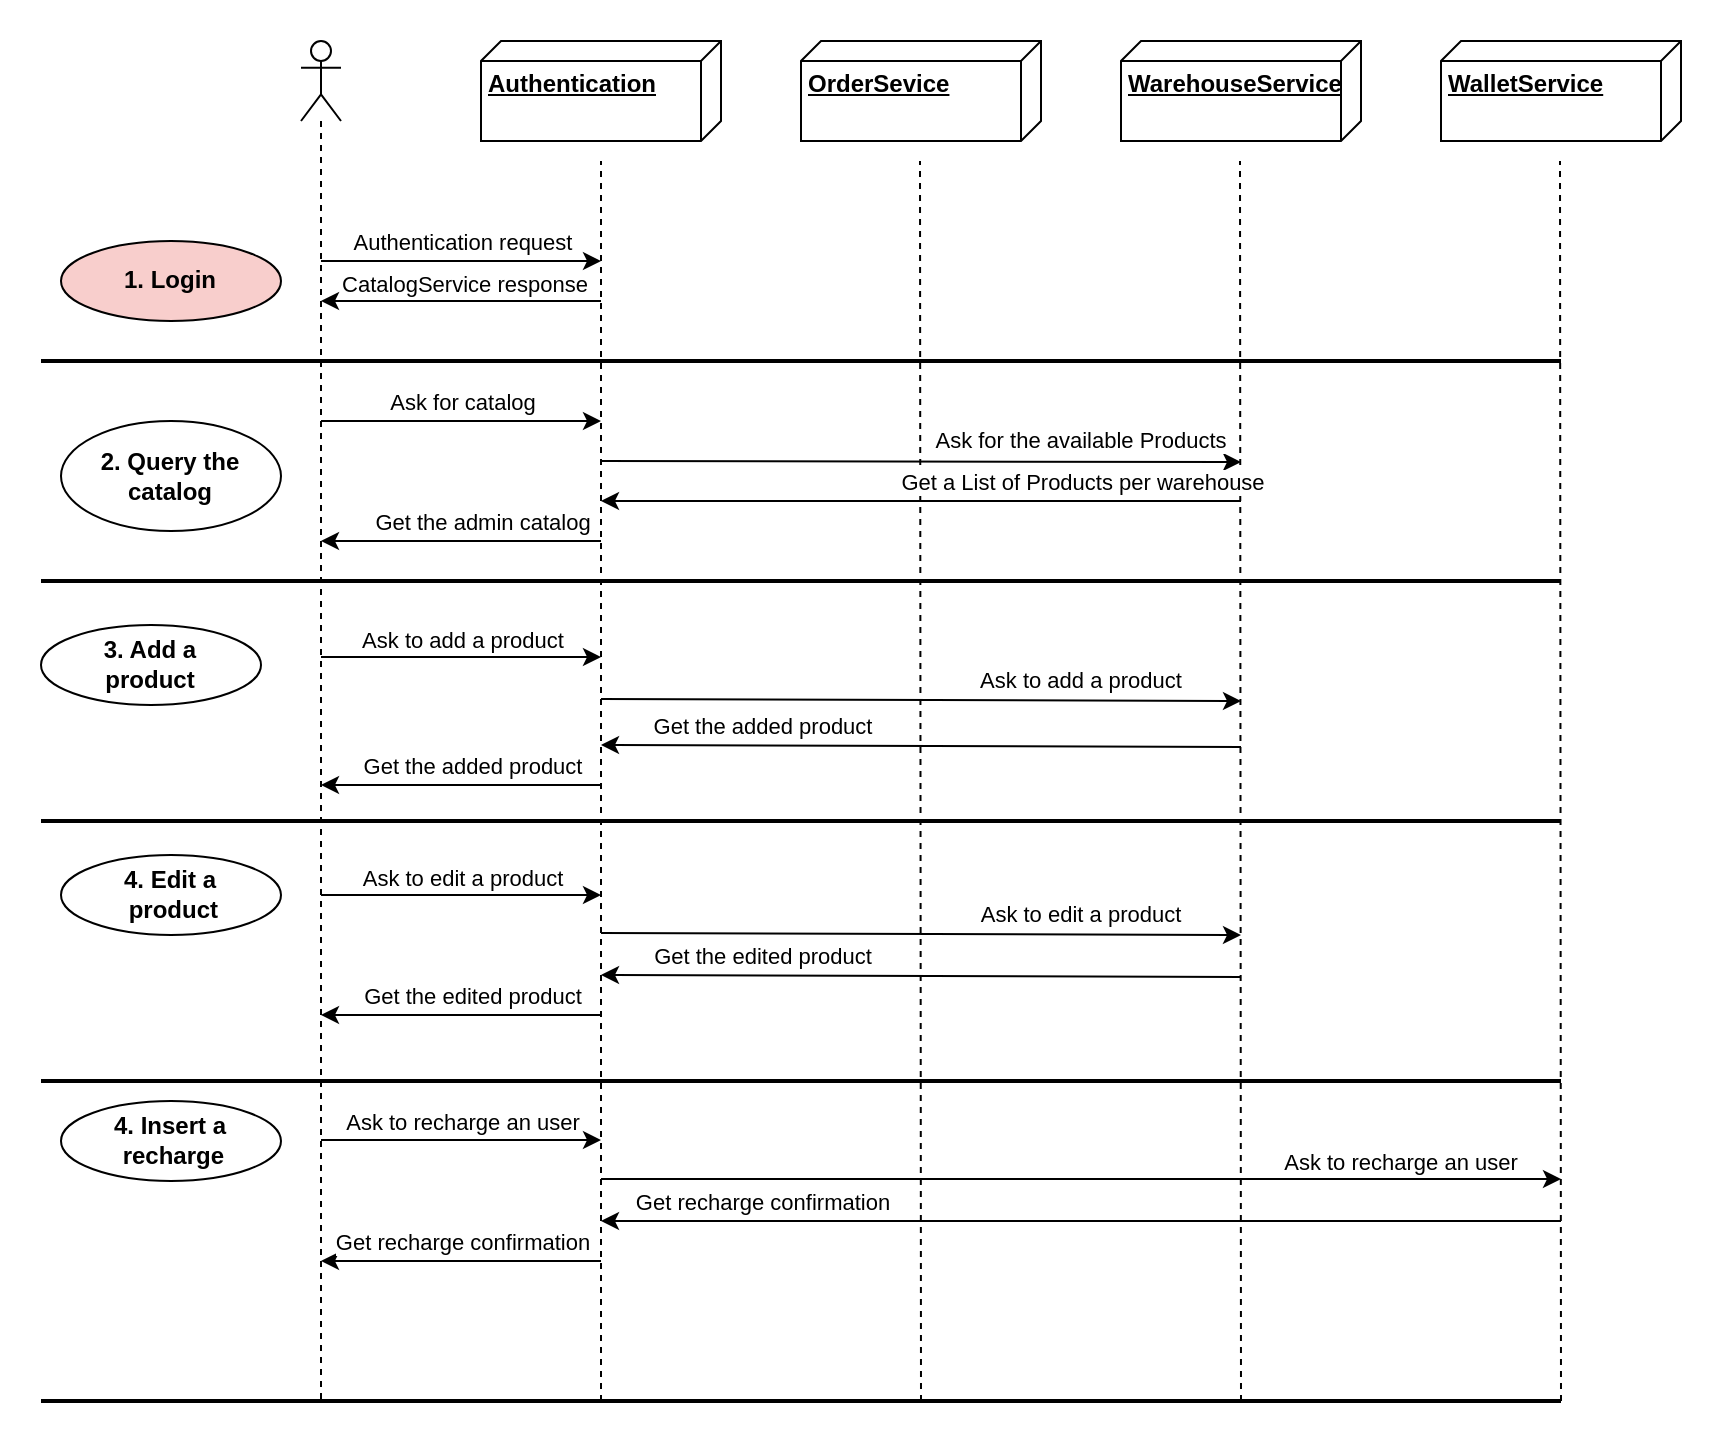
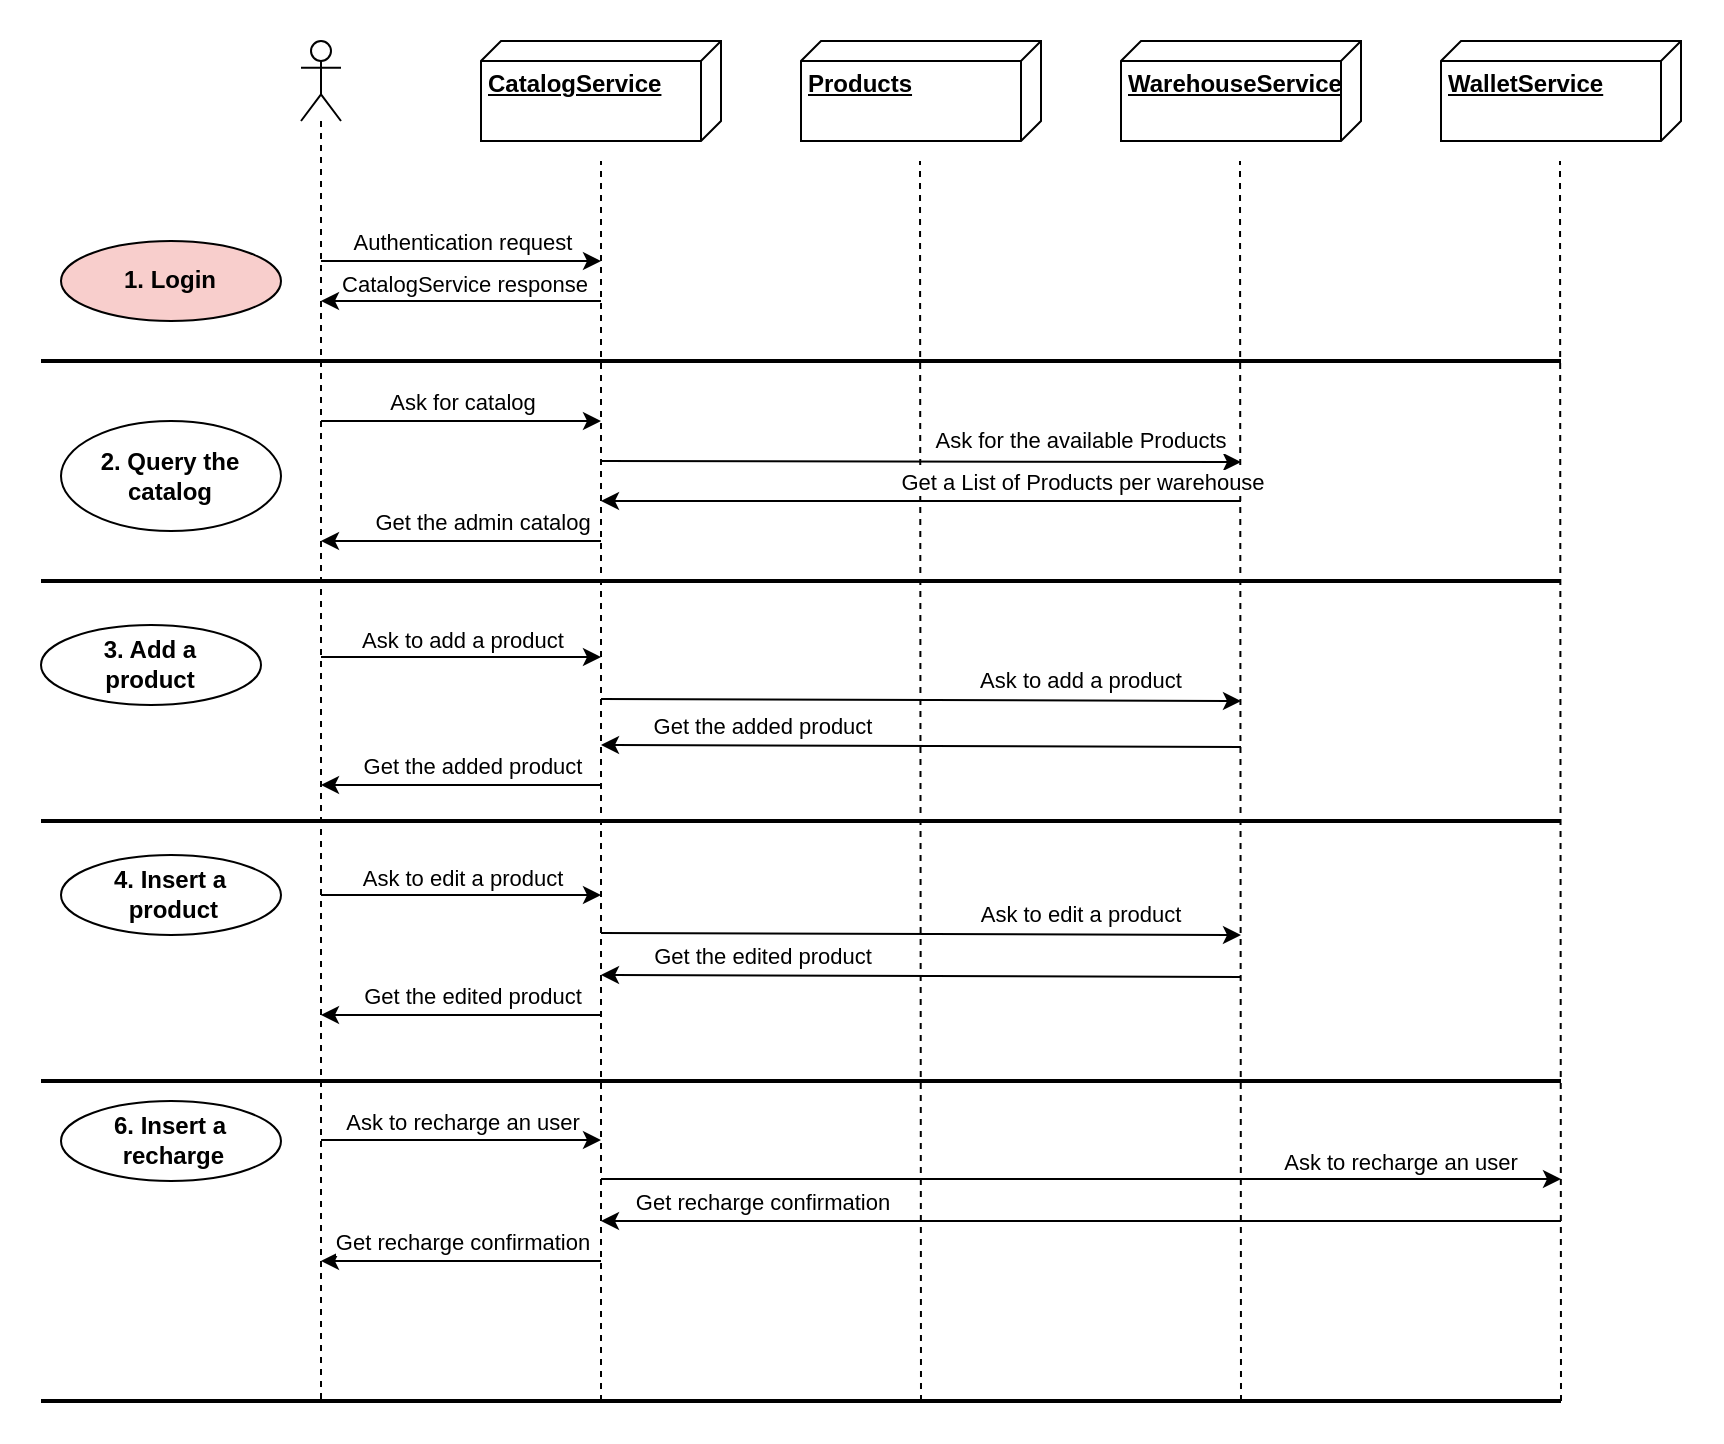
(577, 85) -> (577, 85)
(880, 85) -> (863, 85)
(171, 895) -> (171, 895)
(171, 1141) -> (171, 1141)
